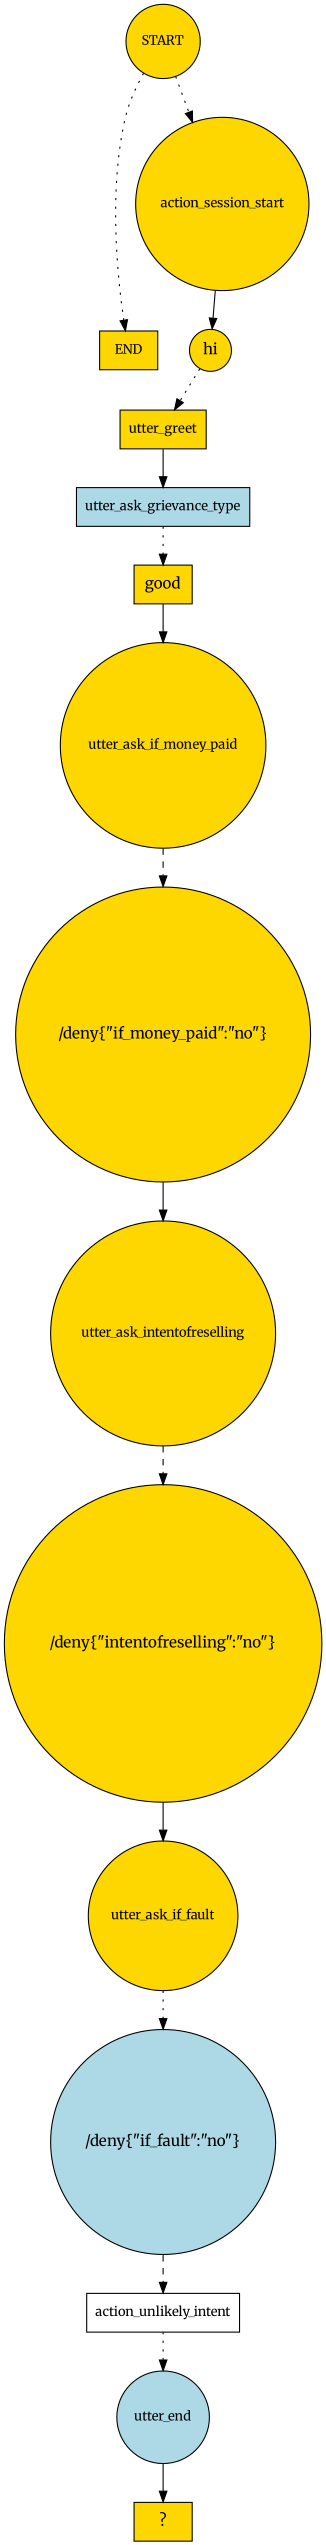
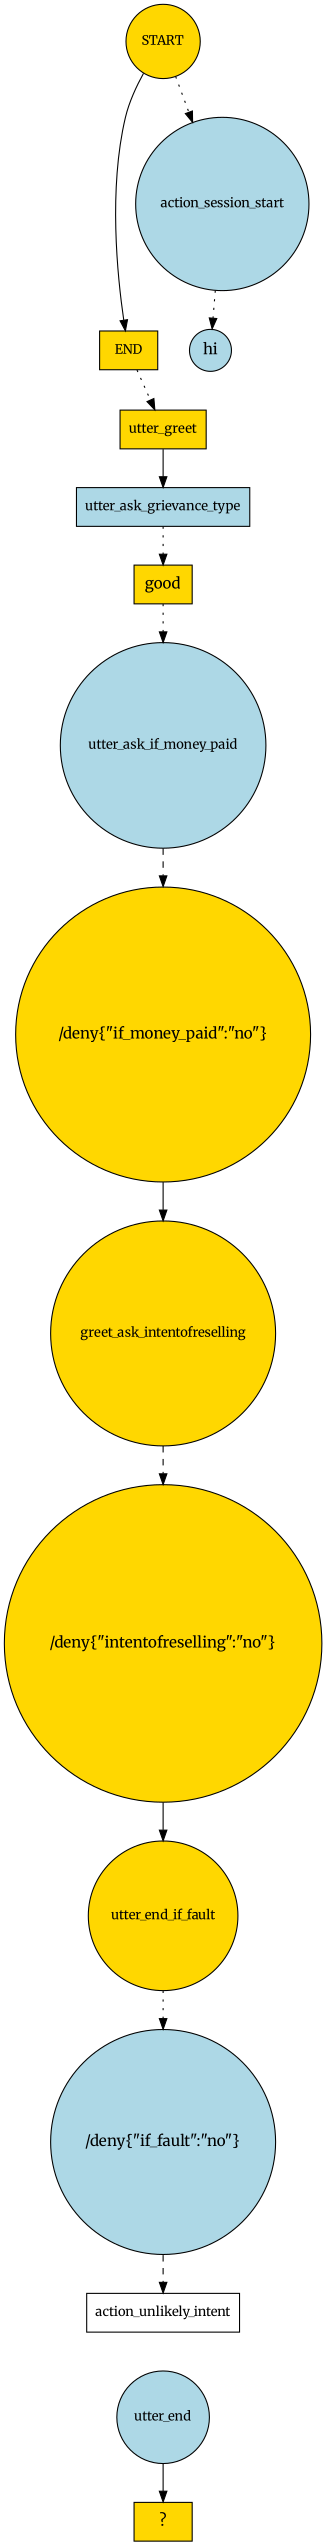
(116, 195) -> (116, 195)
(222, 204) -> (222, 204)
(214, 304) -> (214, 304)
(210, 350) -> (210, 350)
(190, 385) -> (144, 385)
(163, 618) -> (163, 618)
(163, 745) -> (163, 745)
(163, 1333) -> (163, 1333)
(163, 1916) -> (163, 1916)
(163, 2346) -> none
